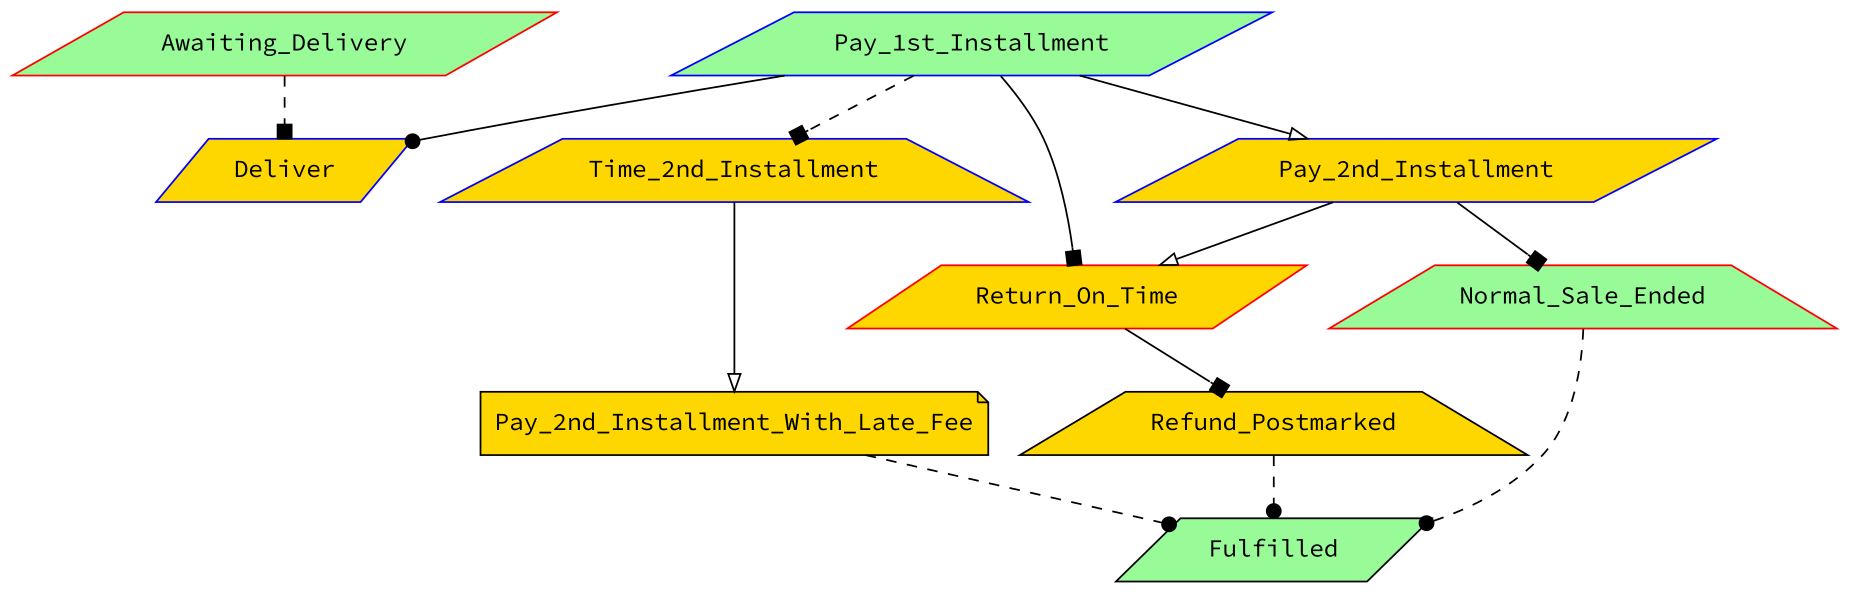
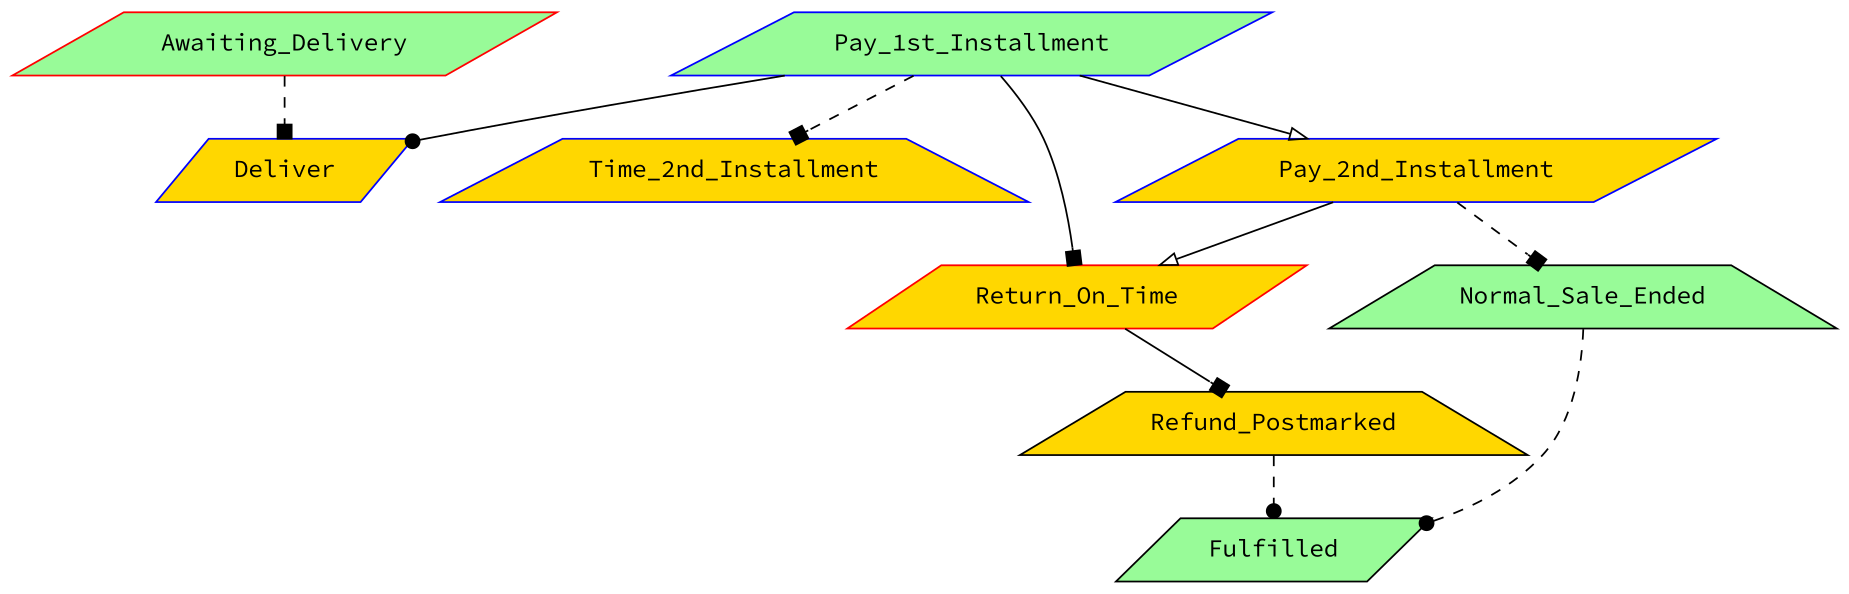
(1493, 228) -> (1493, 228)
(1583, 297) -> (1583, 297)
(734, 423) -> none
